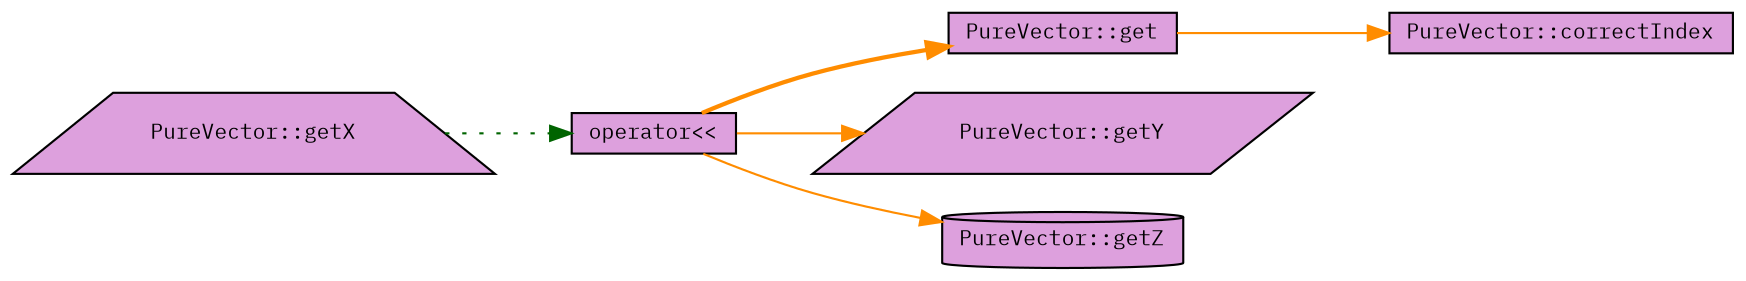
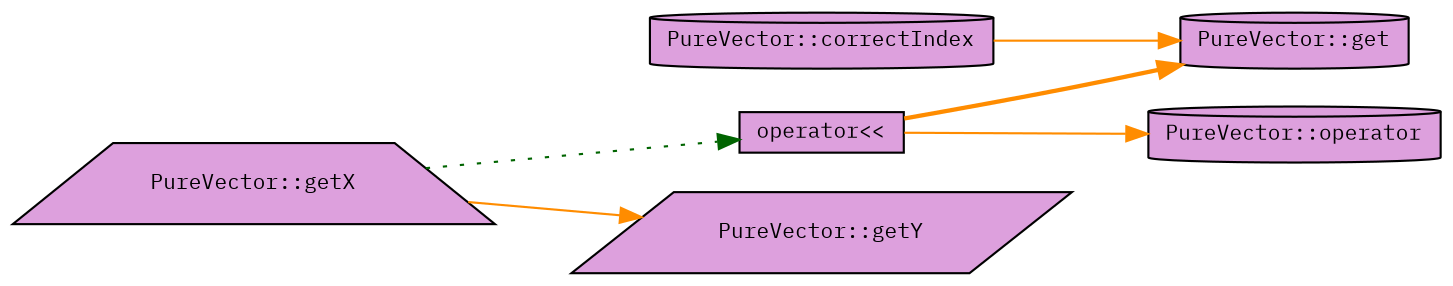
(1063, 33) -> (1295, 41)
(1272, 33) -> (1076, 41)
(1561, 33) -> (822, 41)
(789, 133) -> (544, 209)
(1063, 240) -> (1295, 135)
